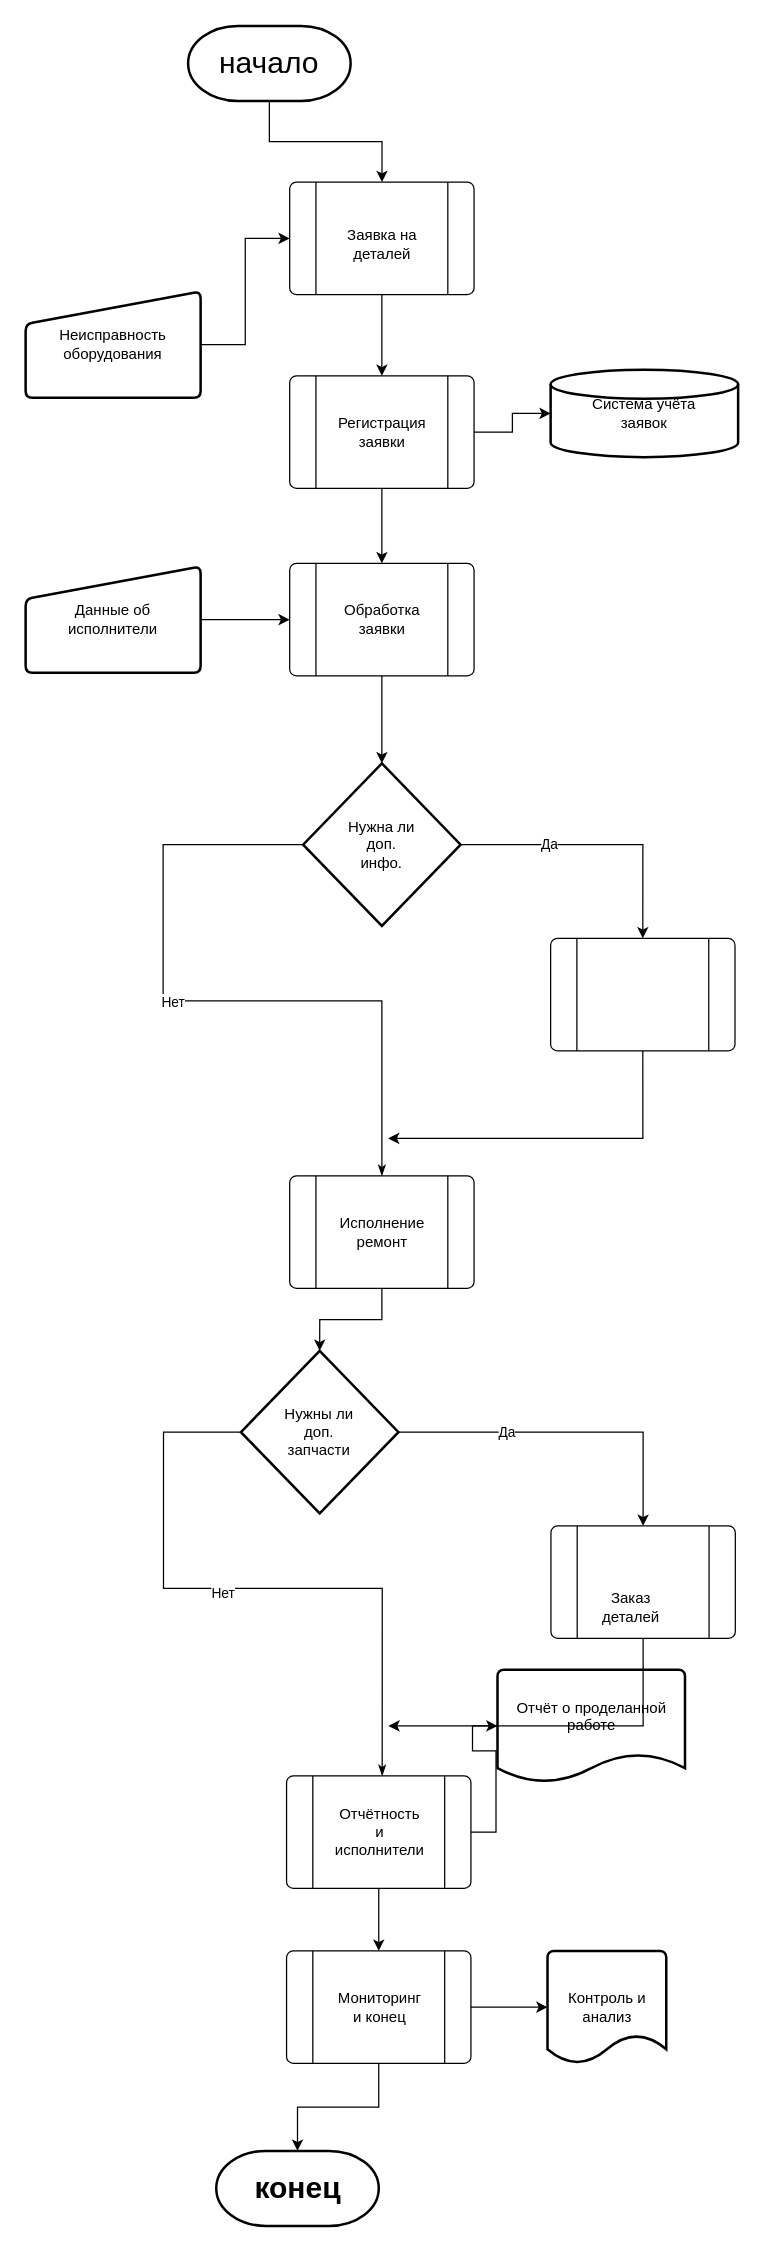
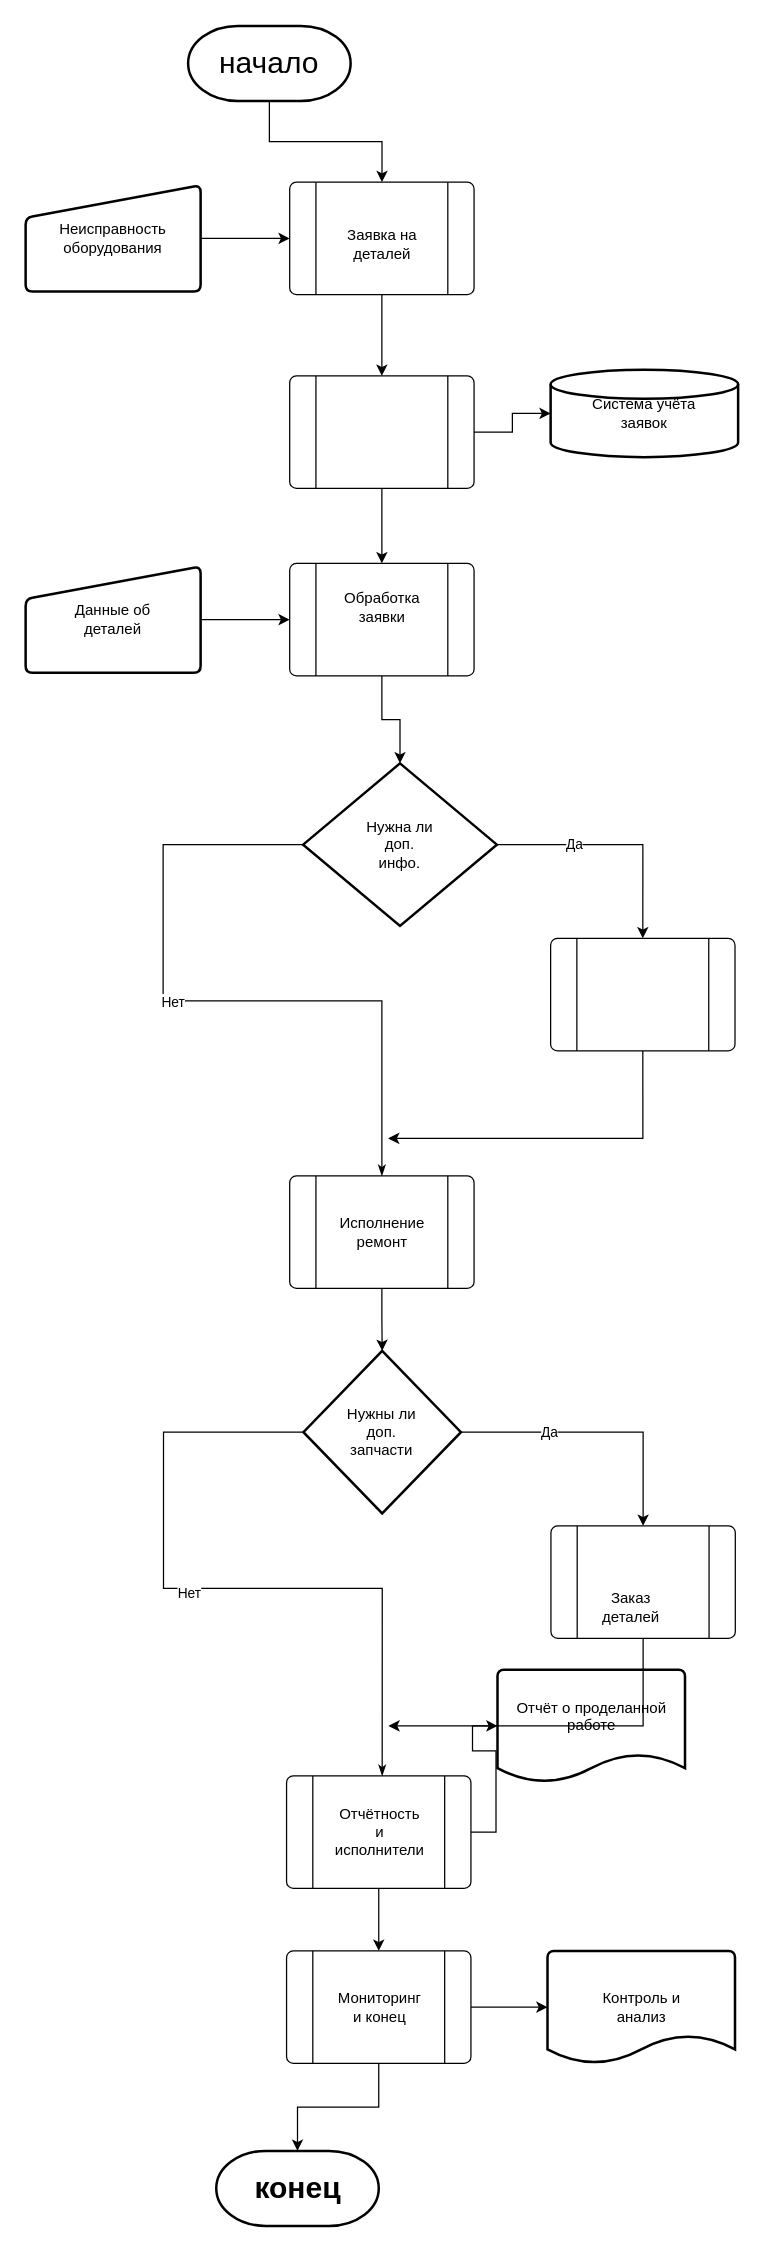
(113, 344) -> (113, 238)
(382, 432) -> none
(113, 619) -> (113, 619)
(382, 619) -> (382, 607)
(382, 844) -> (400, 844)
(320, 1432) -> (382, 1432)
(607, 2007) -> (641, 2007)
